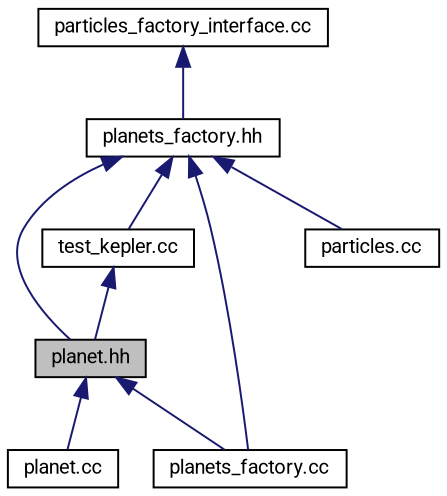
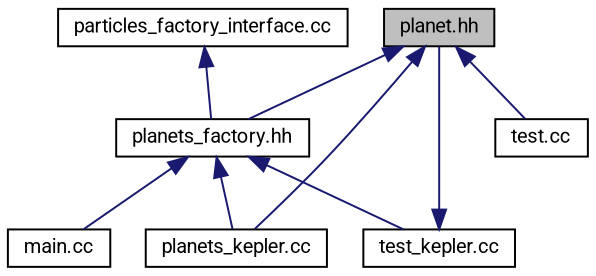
(19, 241) -> (317, 87)
(372, 248) -> (59, 248)
(63, 469) -> (542, 138)
(250, 469) -> (236, 248)
